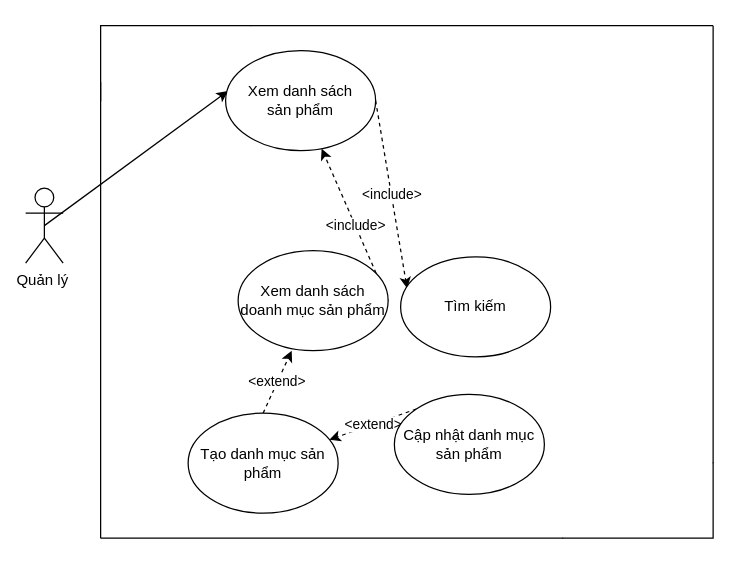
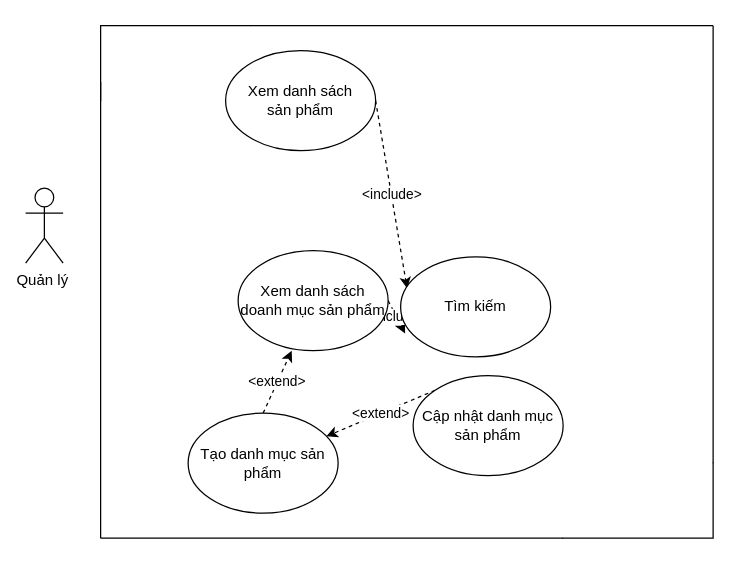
(130, 163) -> none
(351, 215) -> (395, 313)
(469, 444) -> (488, 426)
